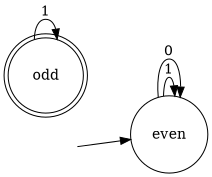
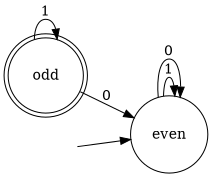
none -> (102, 103)
